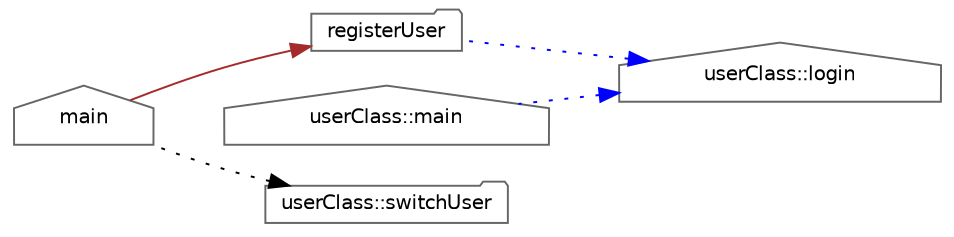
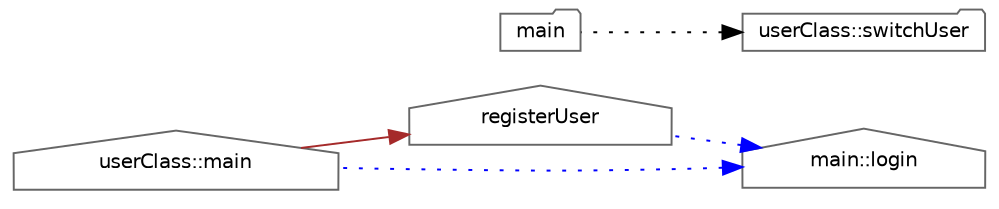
(387, 32) -> (540, 118)
(209, 72) -> (345, 142)
(780, 75) -> (864, 161)
(84, 118) -> (540, 32)
